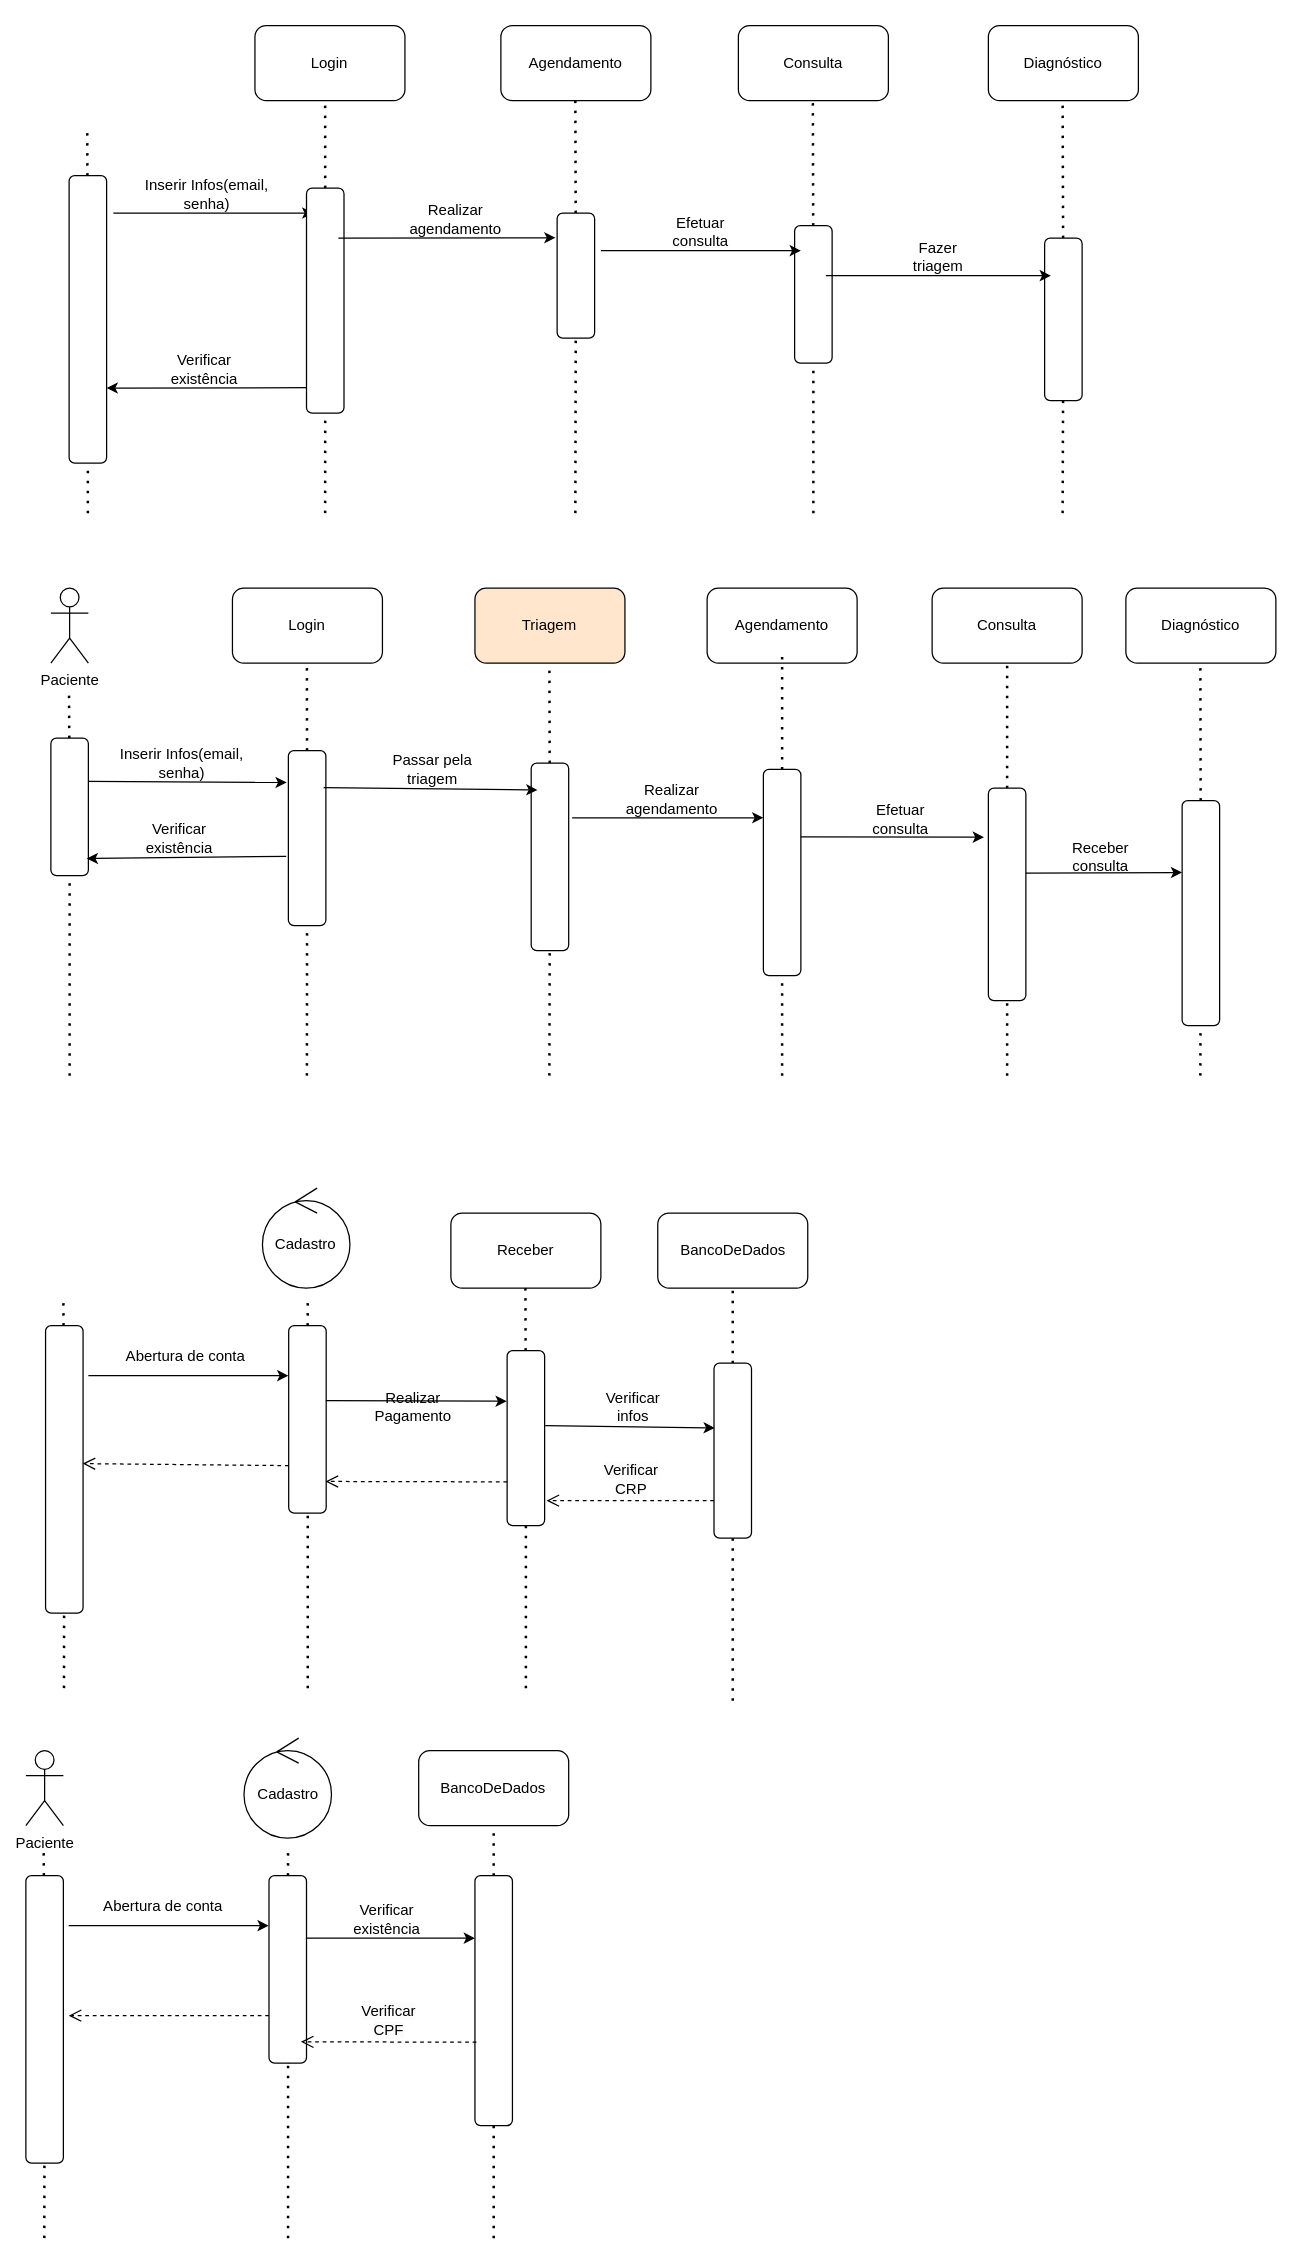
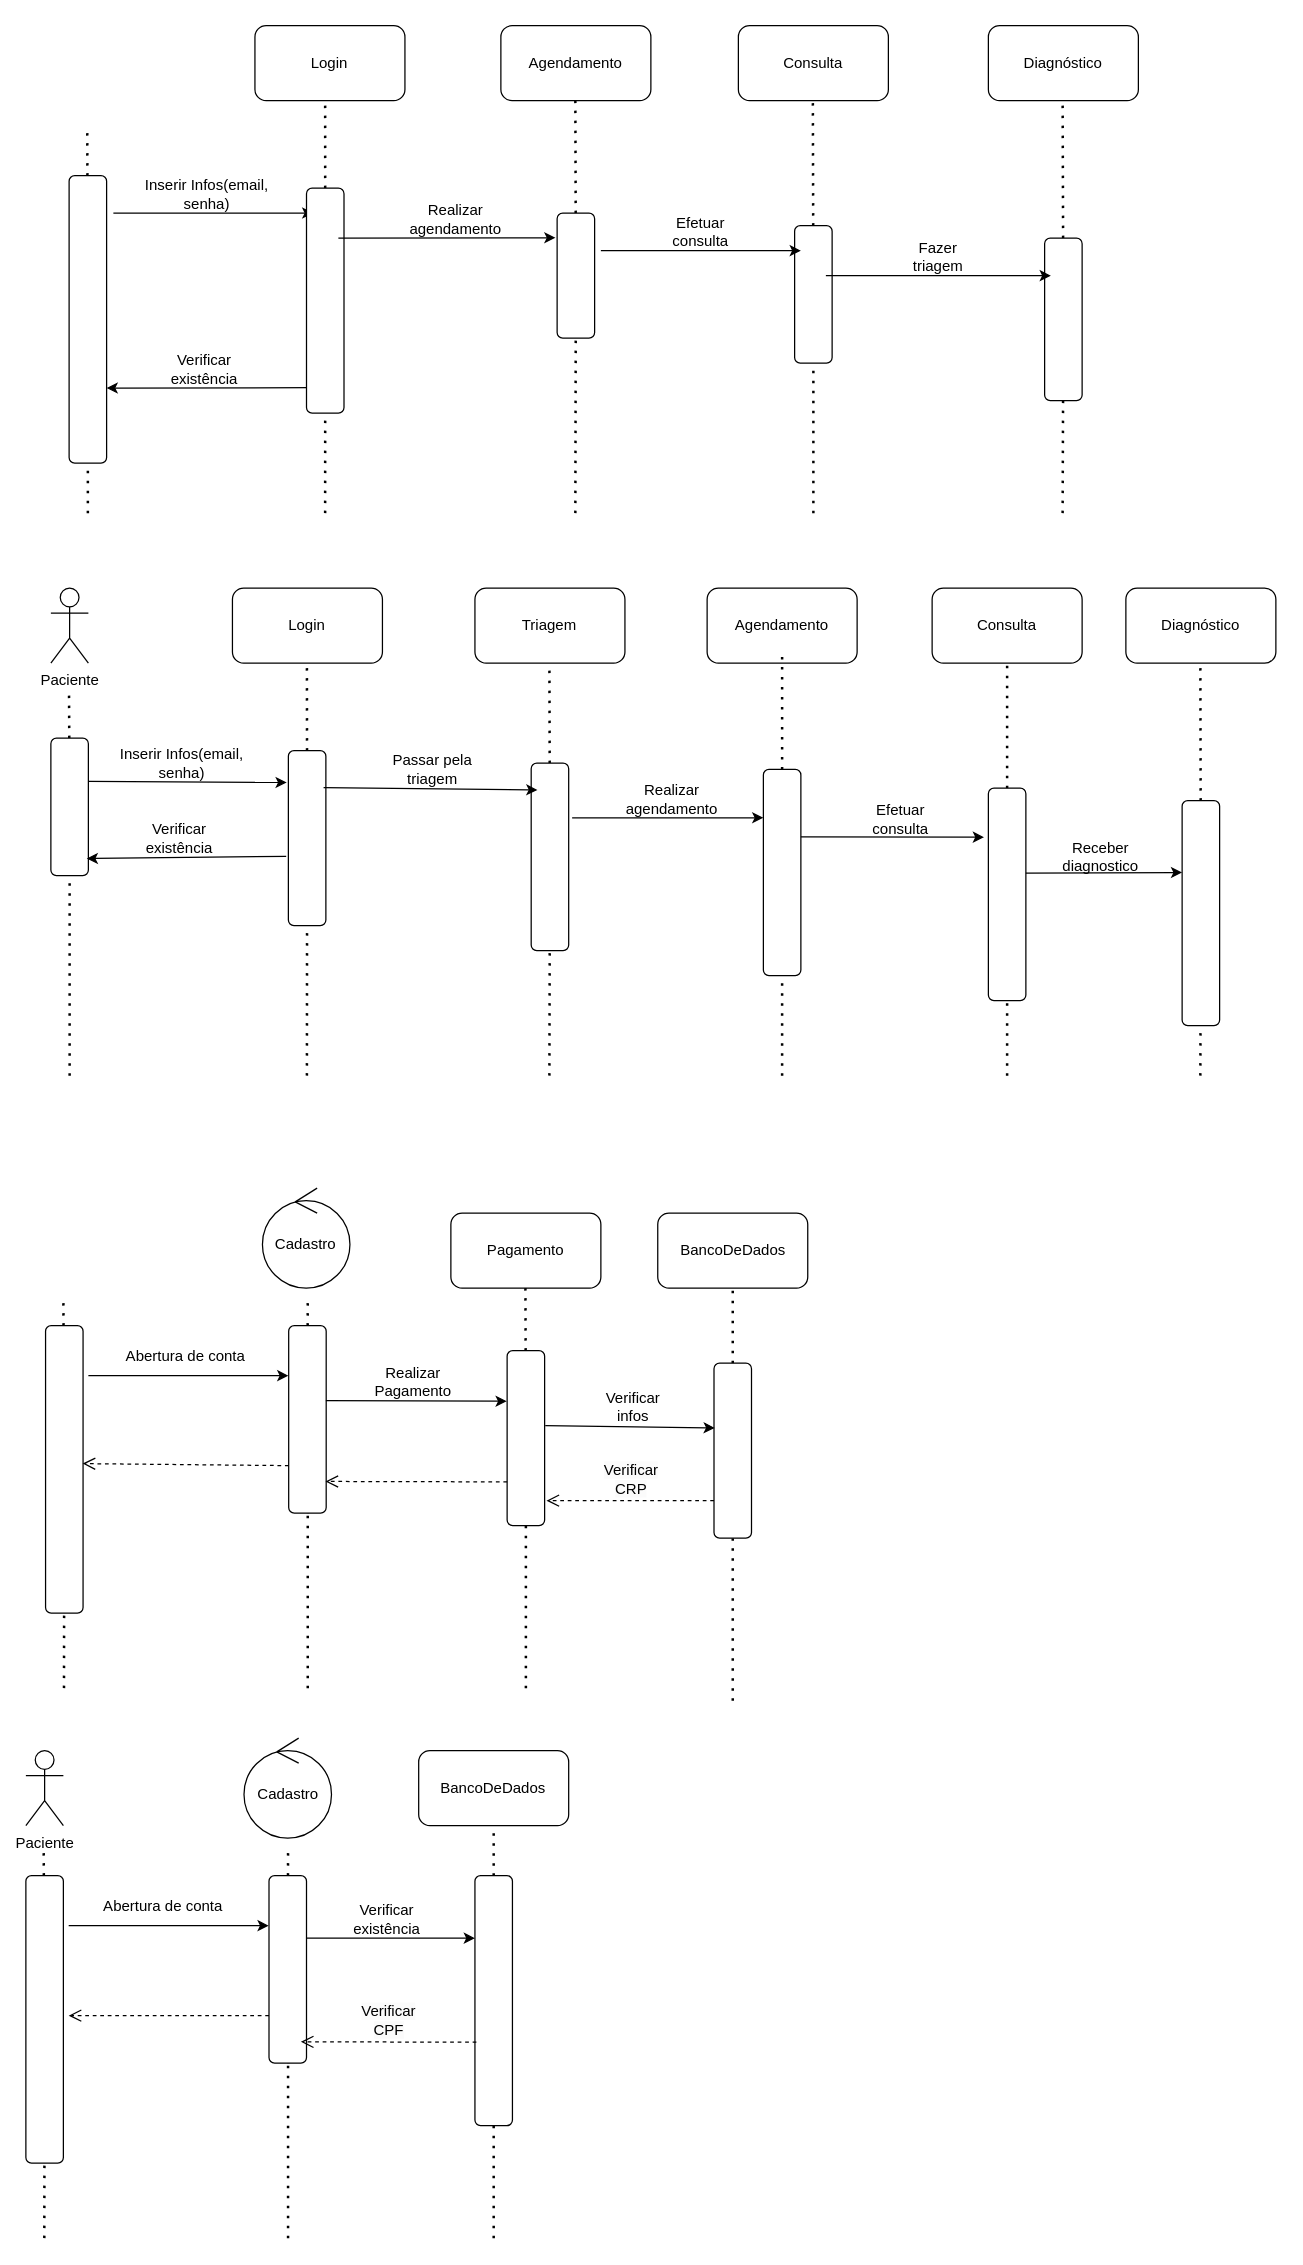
(550, 626) -> (550, 626)
(1101, 857) -> (1101, 857)
(526, 1251) -> (526, 1251)
(413, 1407) -> (413, 1382)
